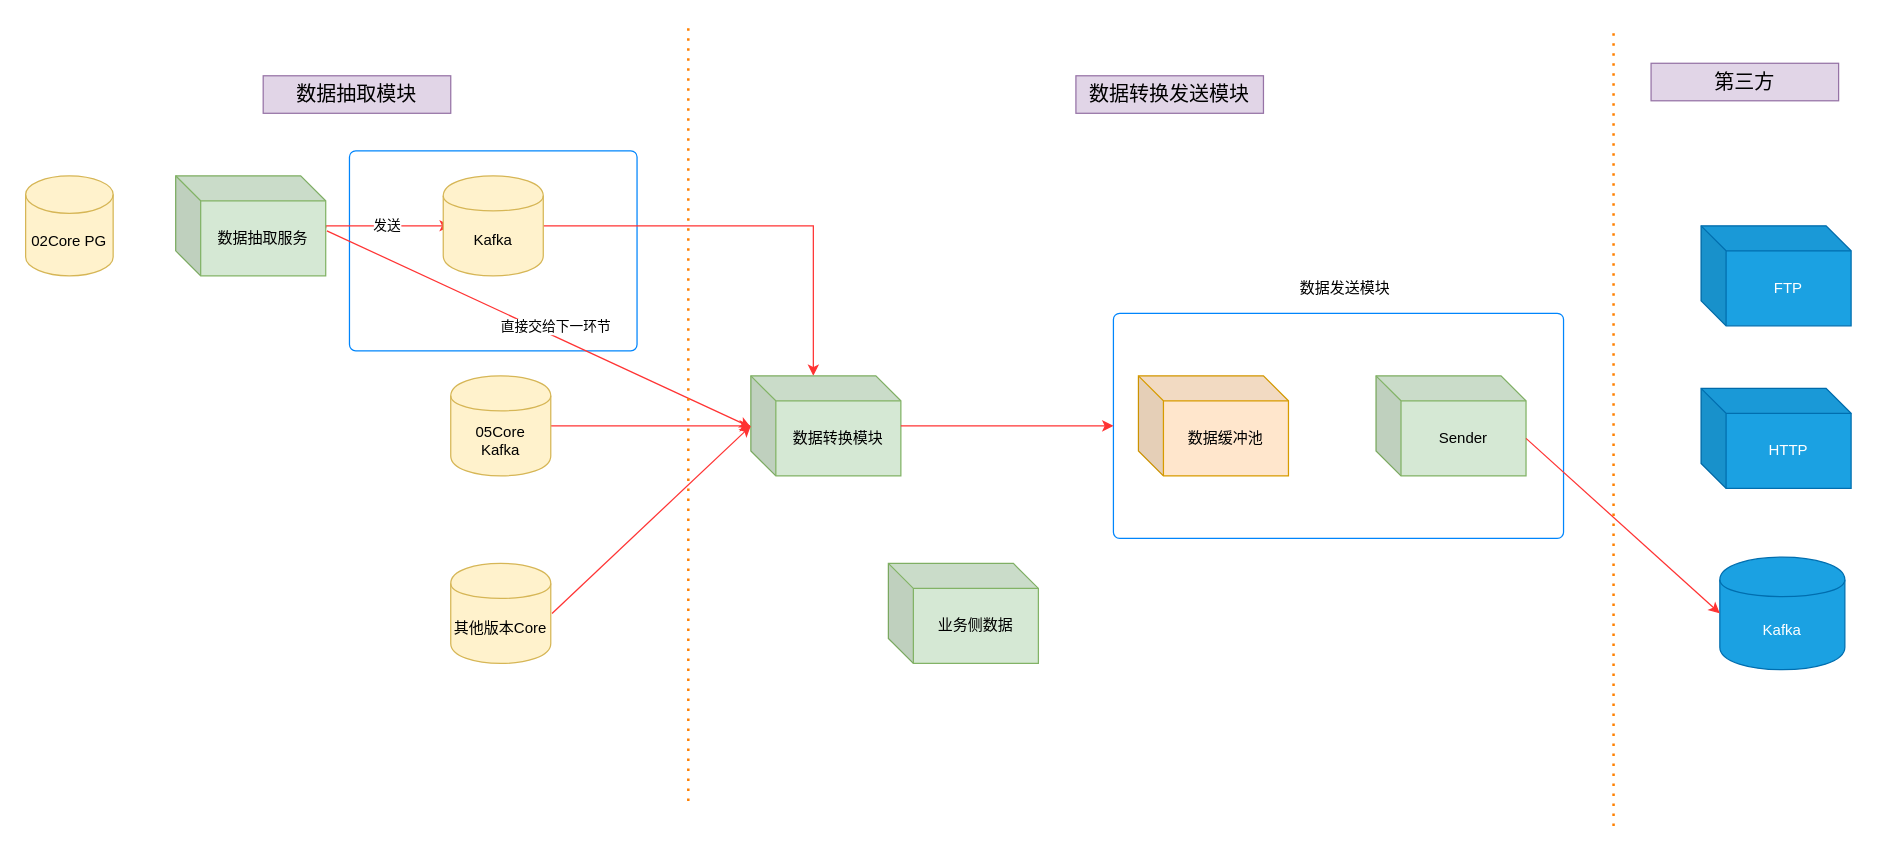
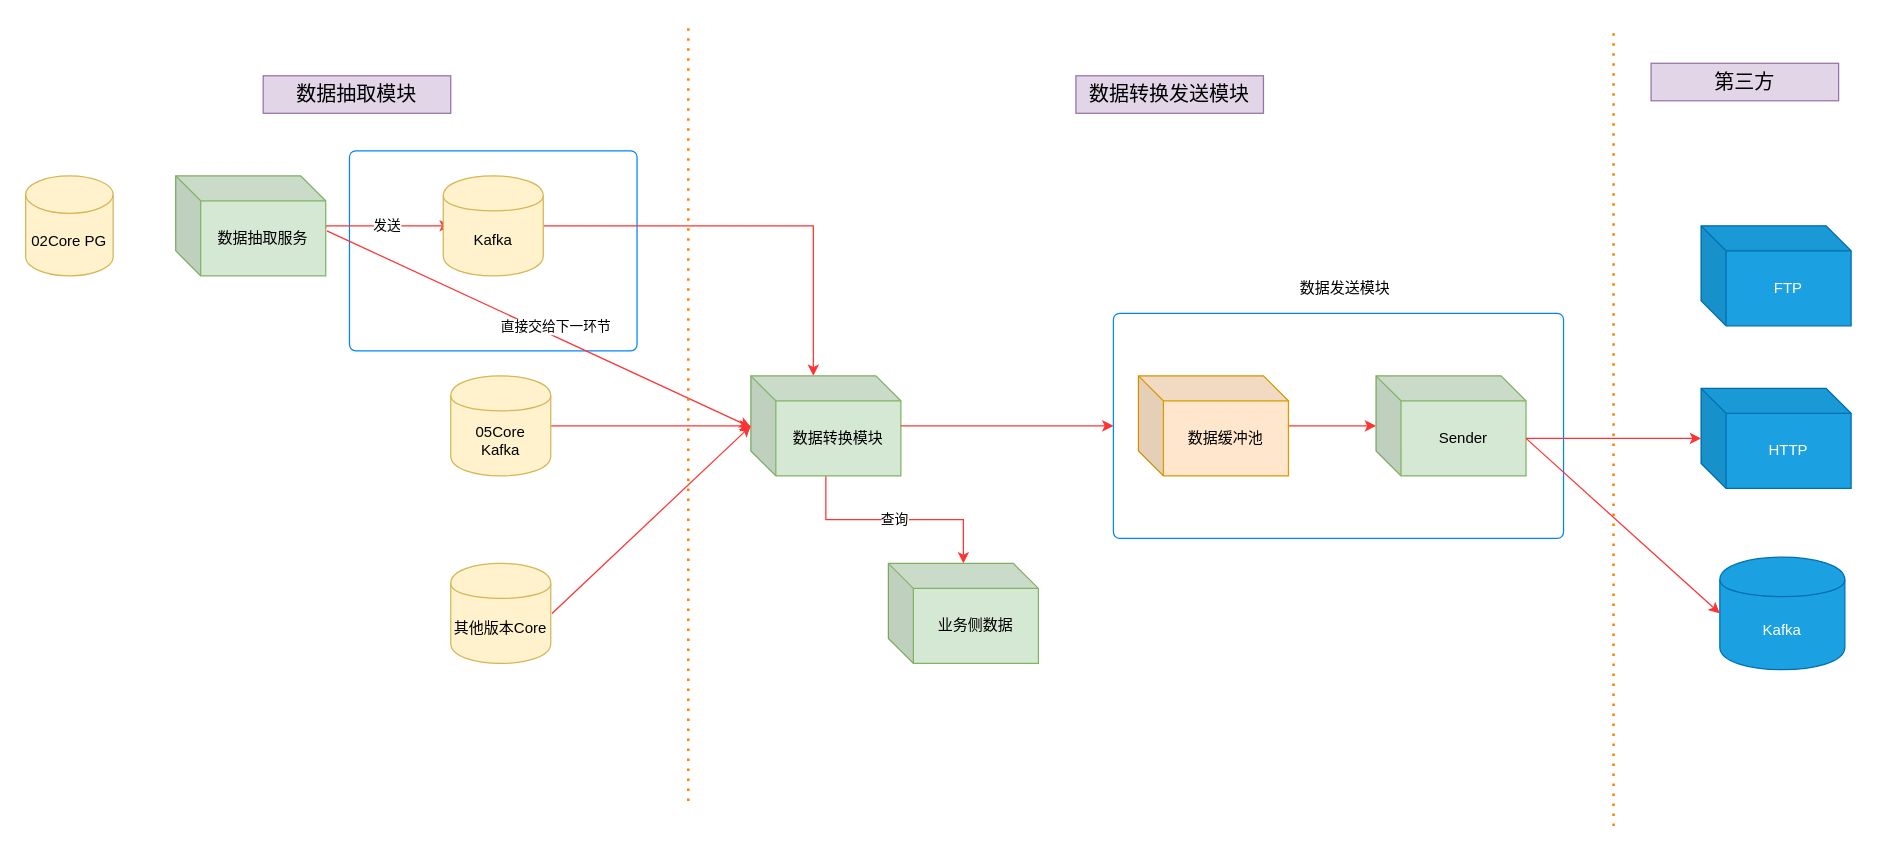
none -> (1327, 426)
none -> (1610, 438)
none -> (890, 519)
